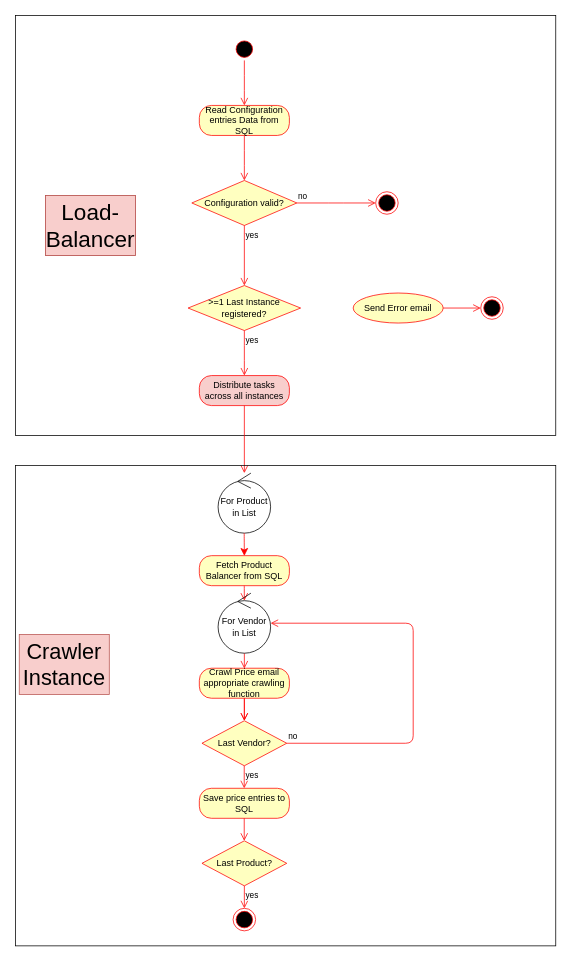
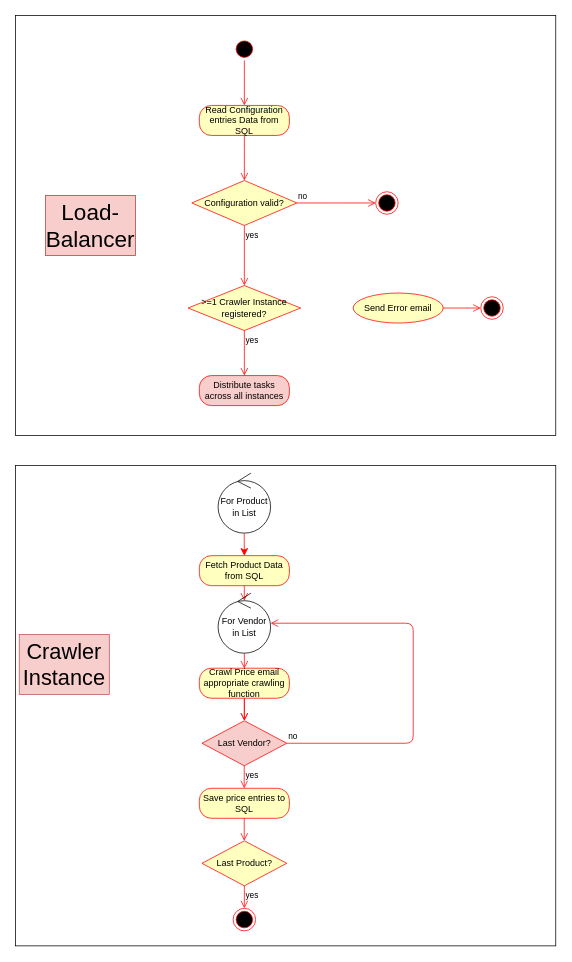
(244, 308) -> (244, 308)
(244, 438) -> none
(244, 570) -> (244, 570)
(244, 743) -> (244, 743)
